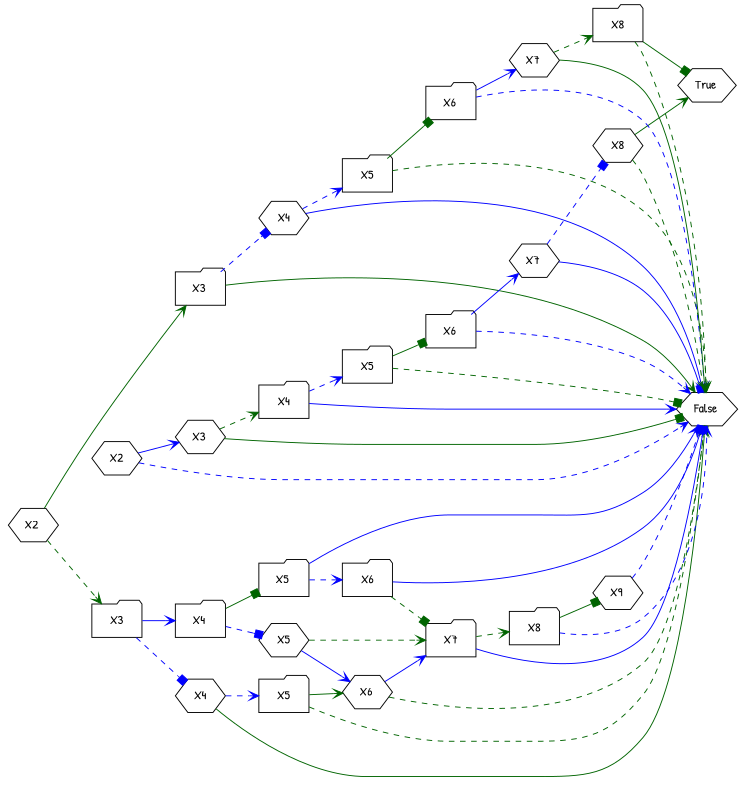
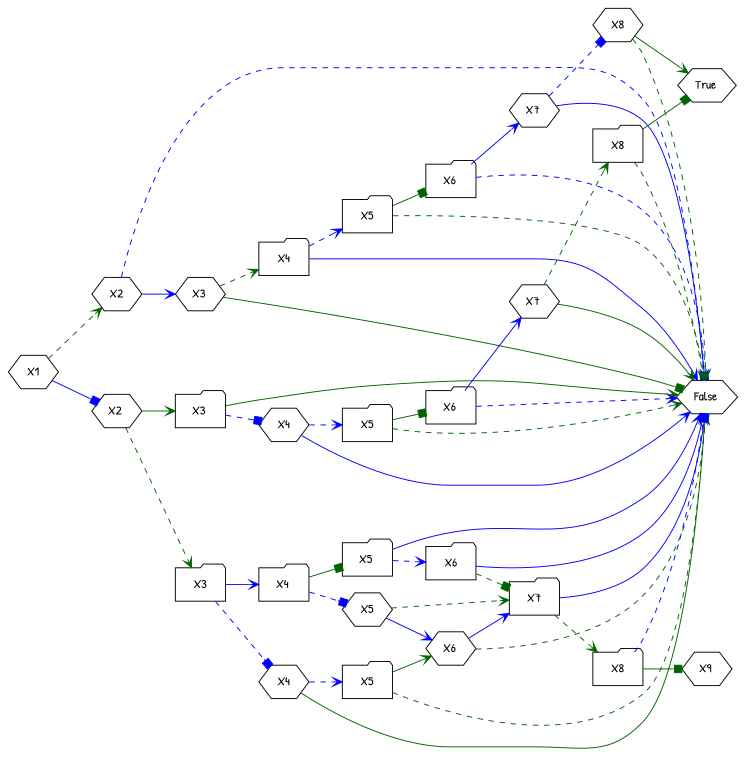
none -> (33, 372)
(670, 509) -> none
